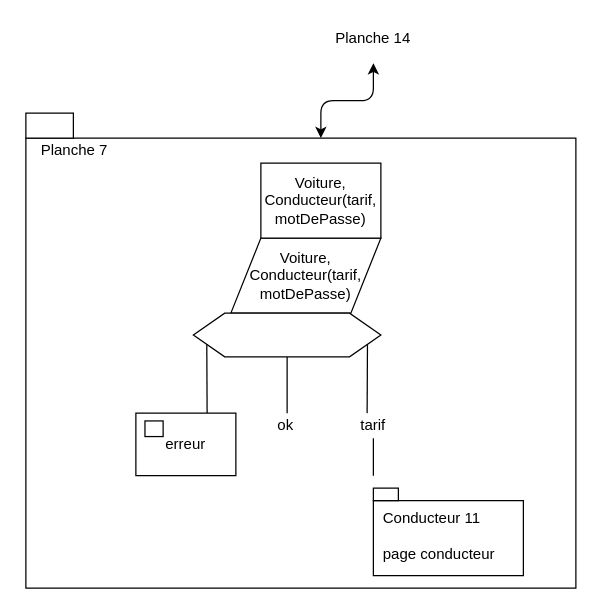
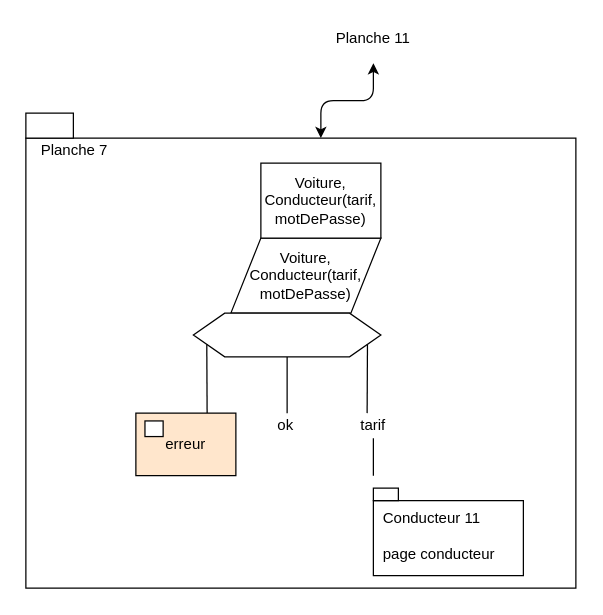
(373, 38) -> (373, 38)
(186, 444) -> (186, 444)
